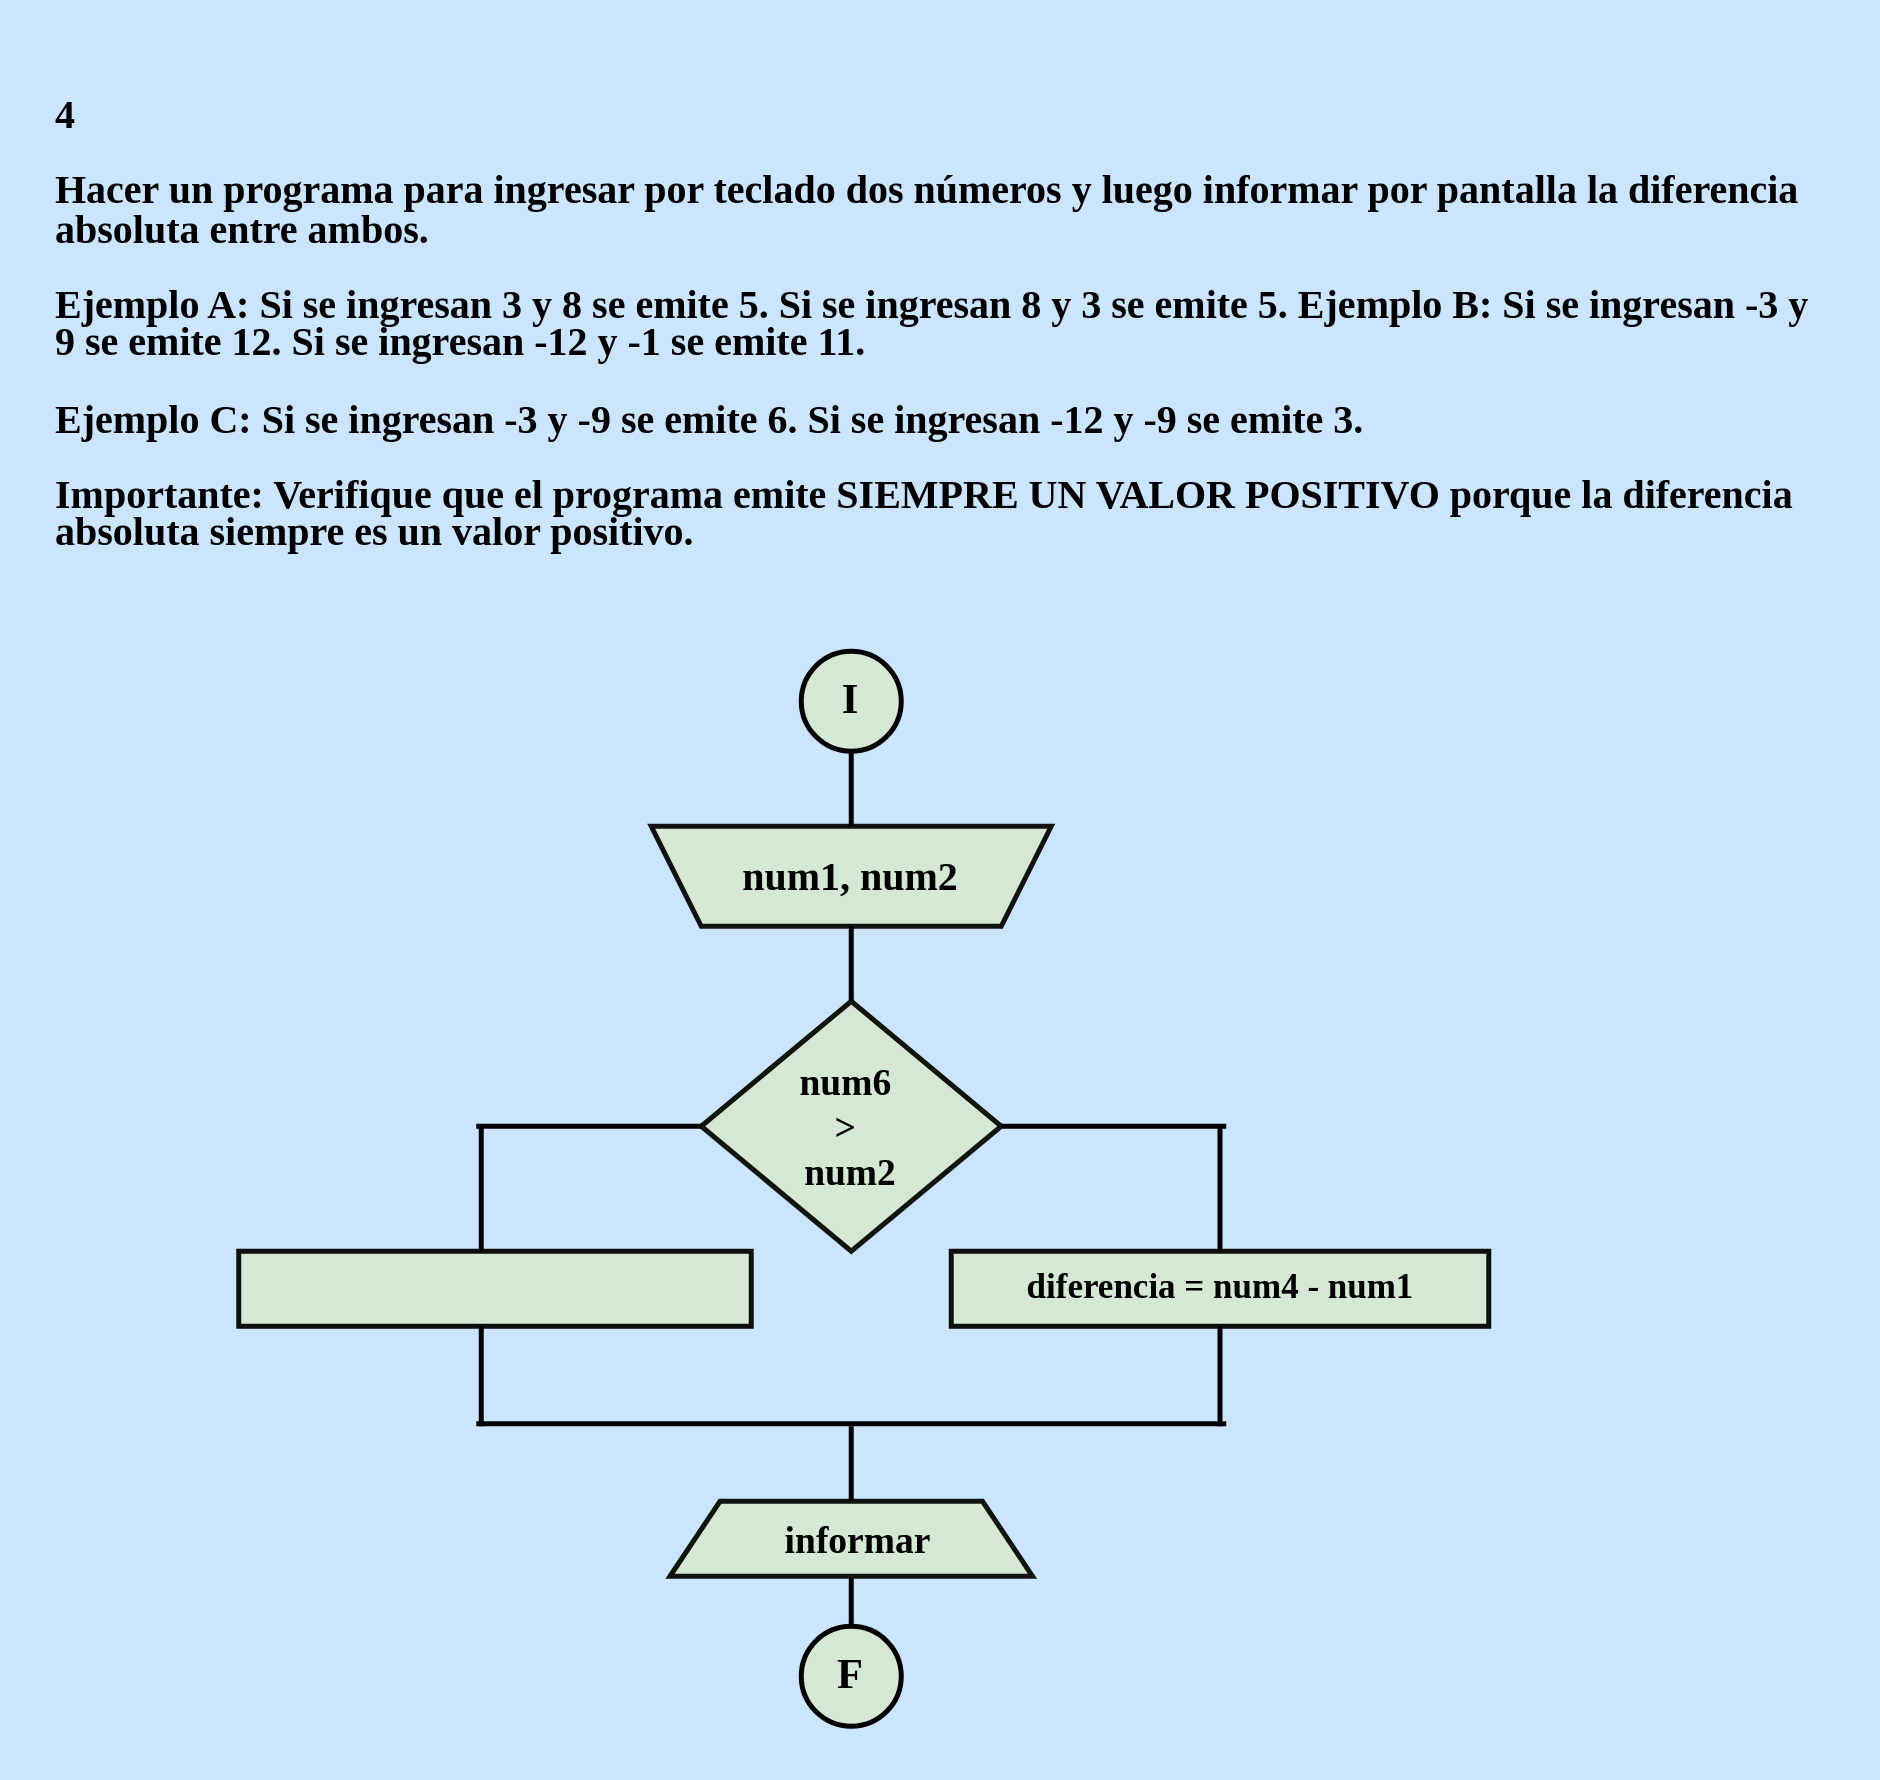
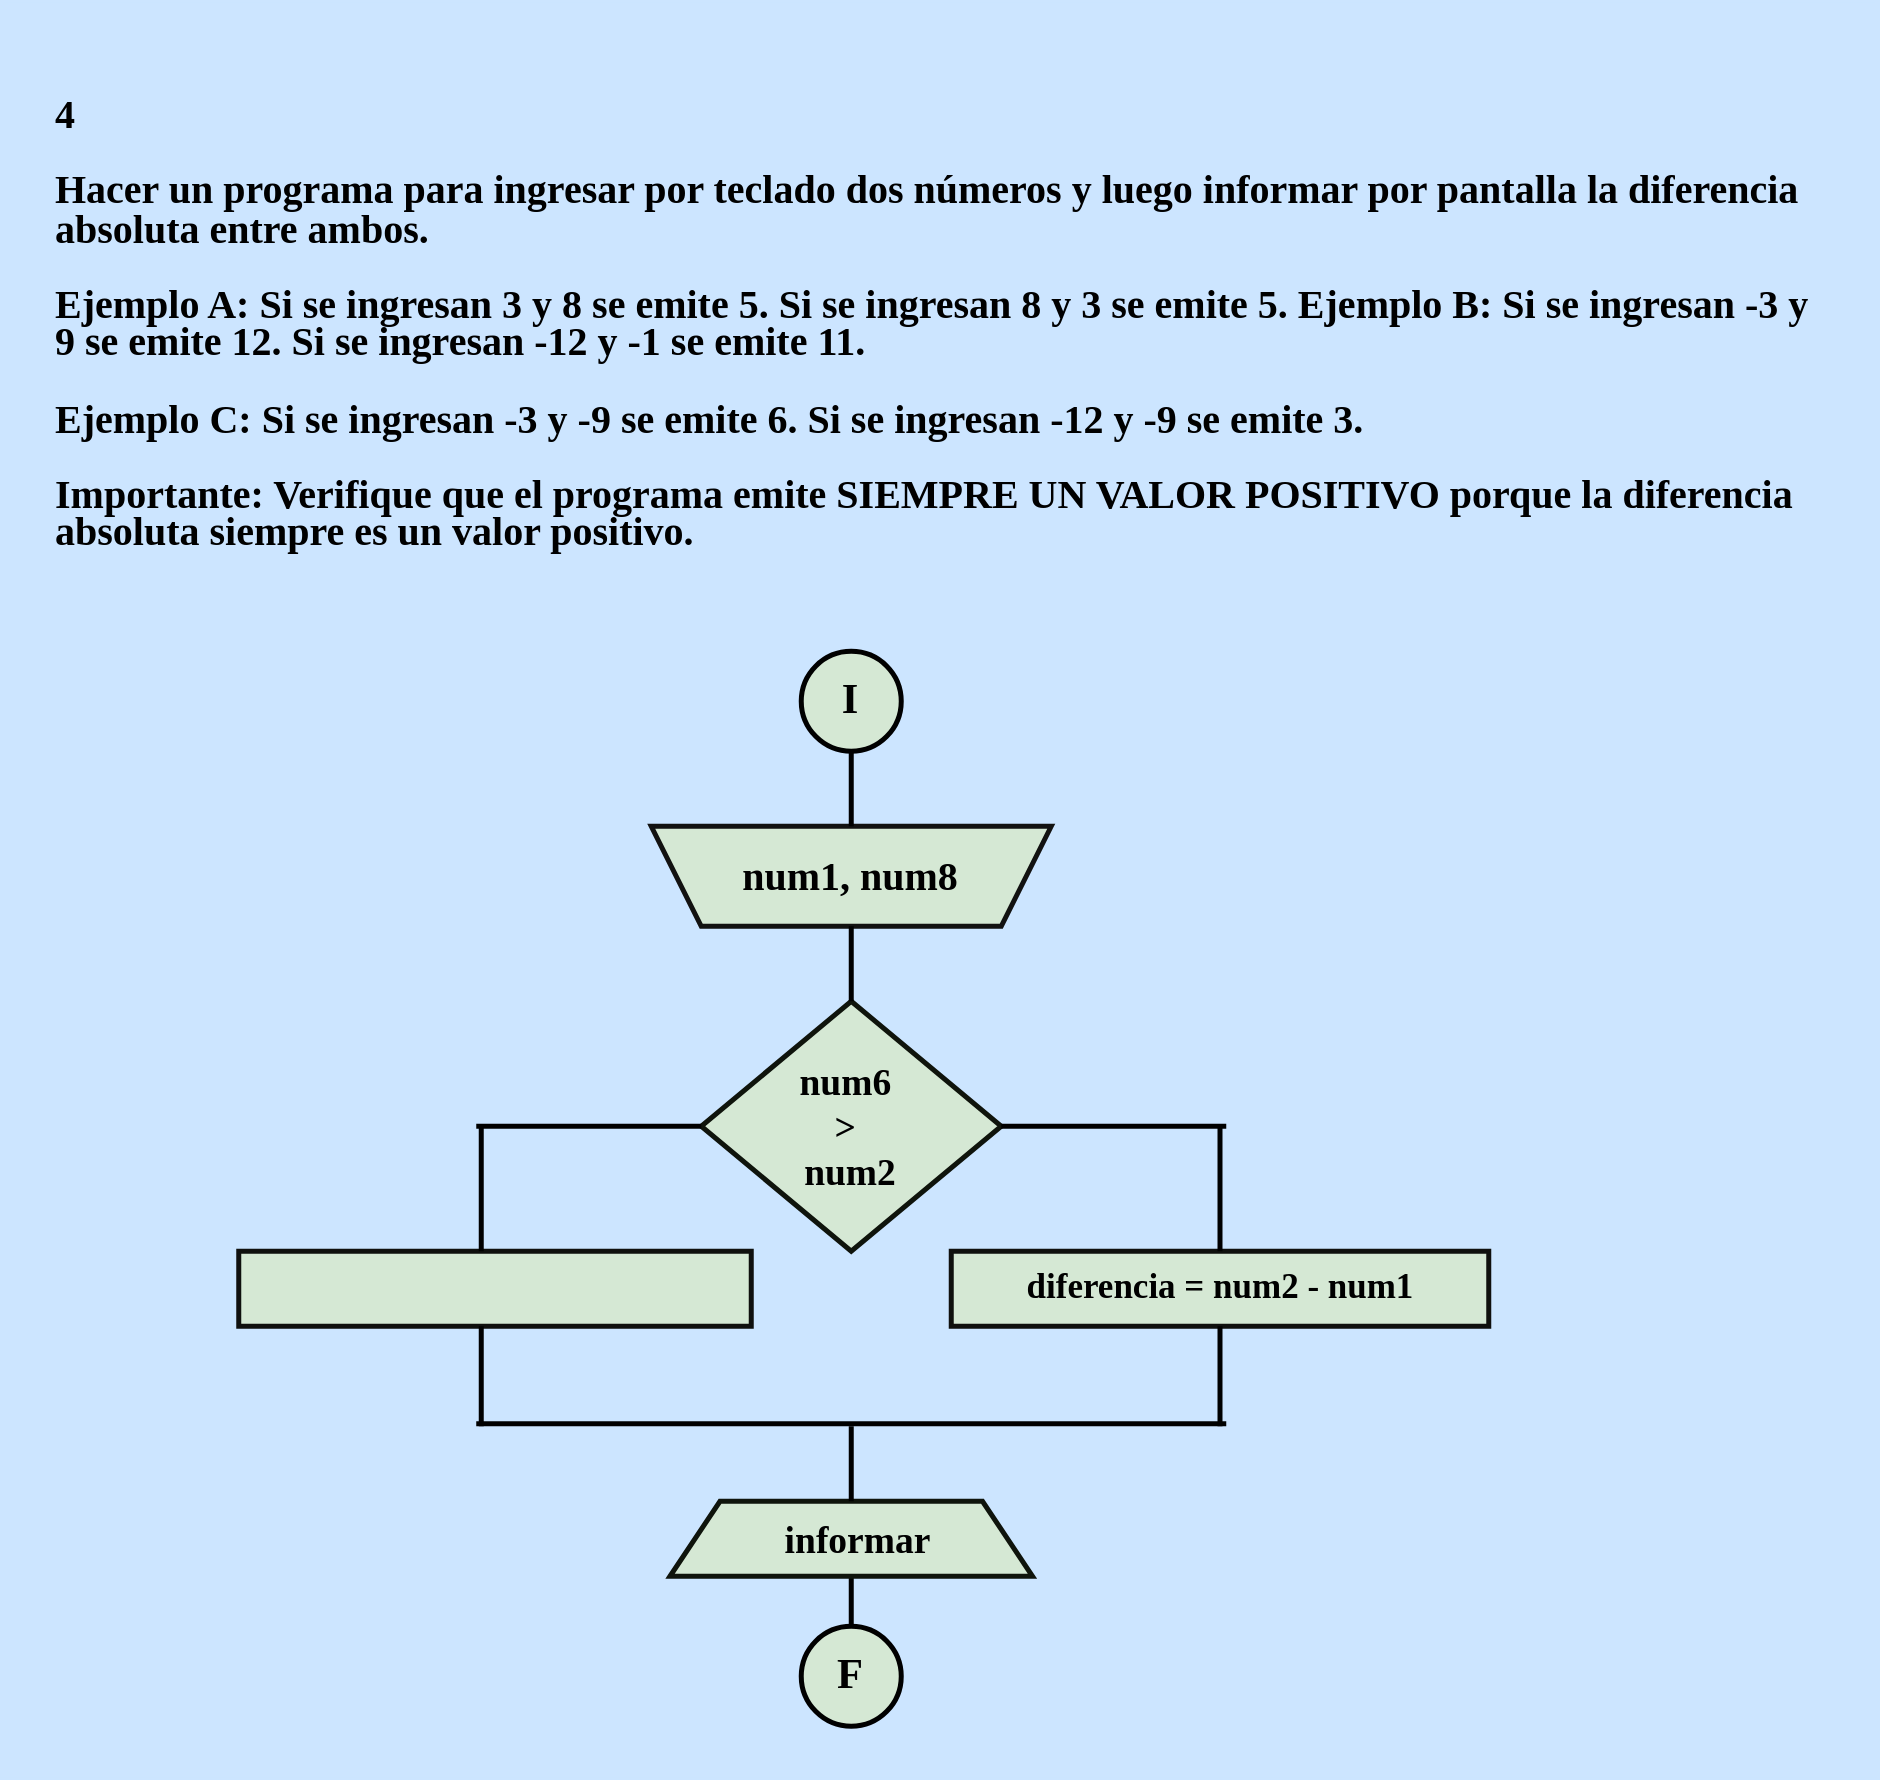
(851, 876) -> (851, 876)
(1221, 1289) -> (1221, 1289)
